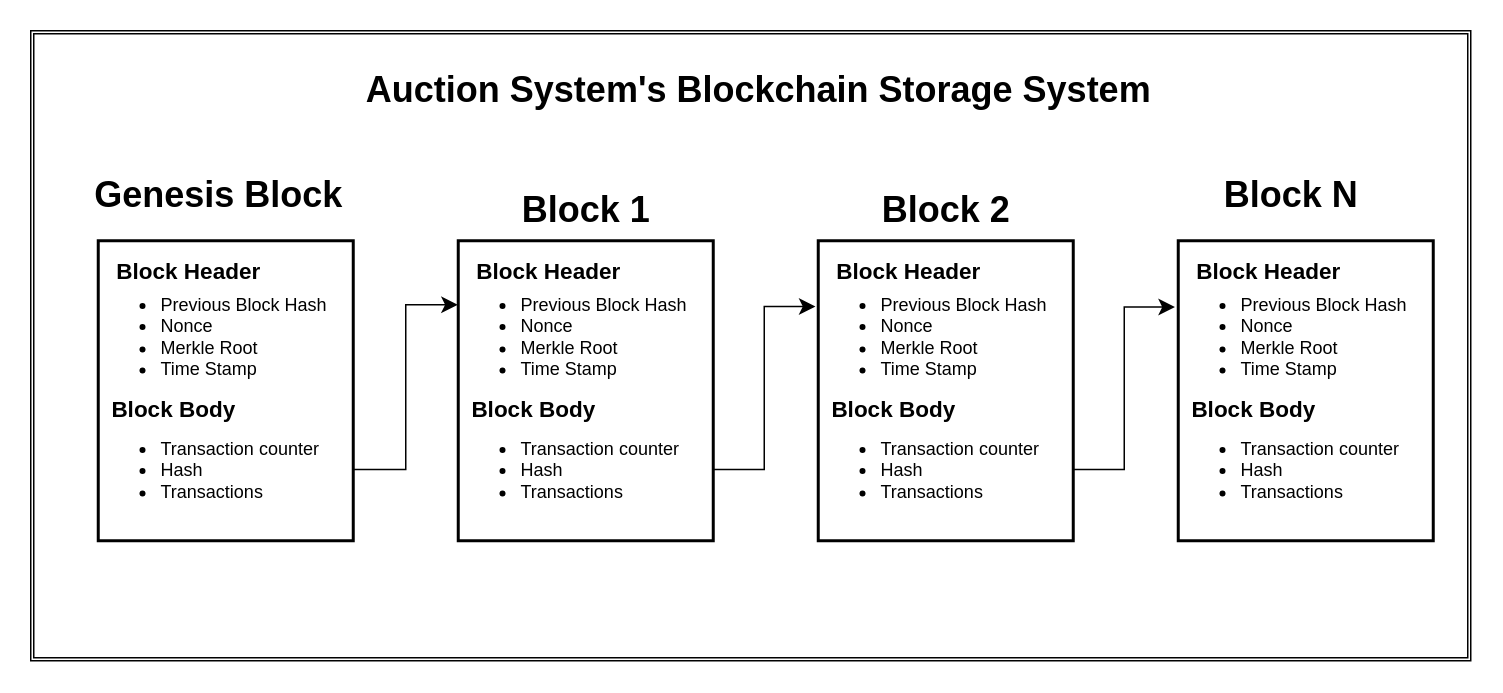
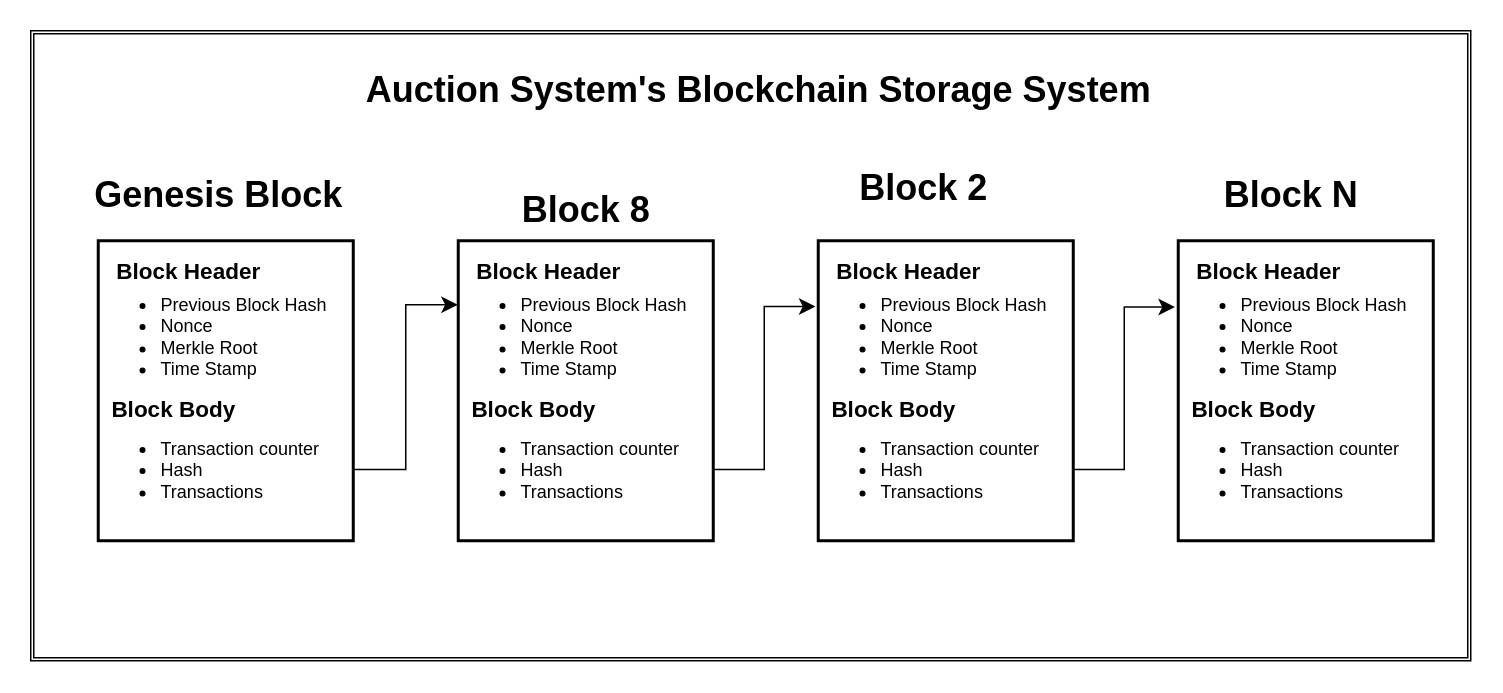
(587, 211) -> (587, 211)
(946, 211) -> (923, 188)
